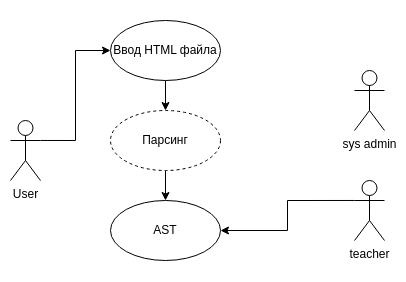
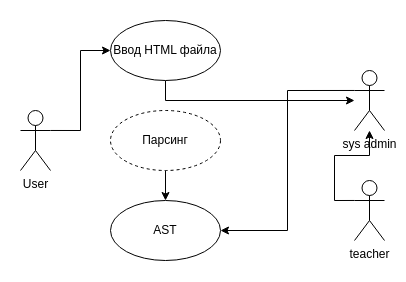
(166, 101) -> (255, 101)
none -> (288, 112)
(26, 151) -> (36, 141)
(314, 200) -> (338, 156)
